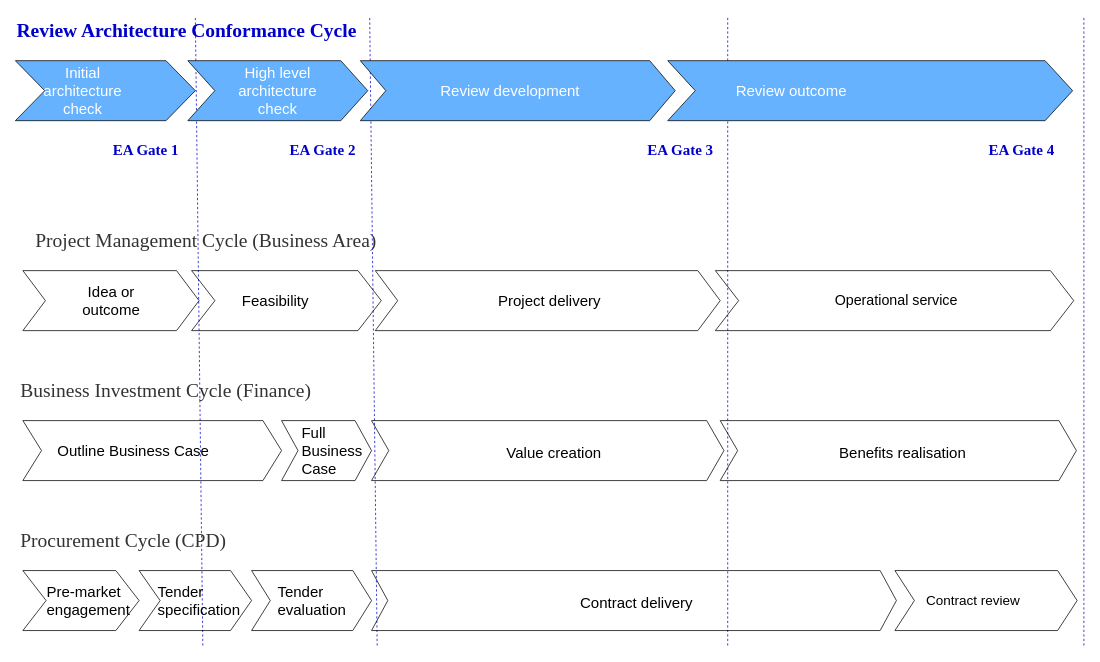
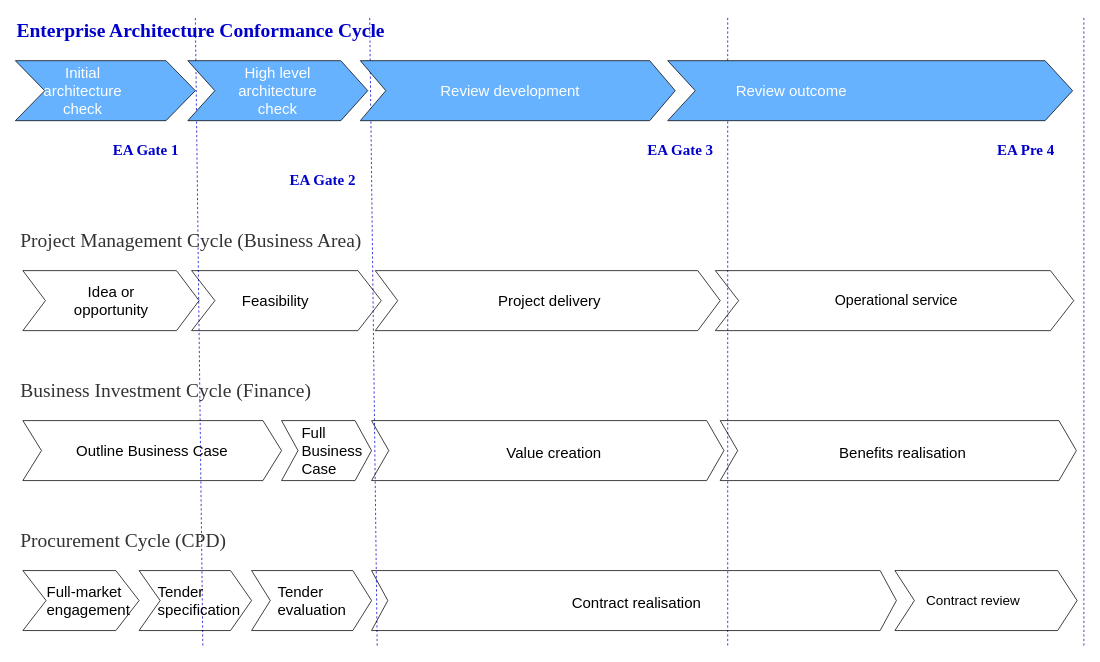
(204, 30) -> (226, 30)
(1035, 146) -> (1037, 146)
(287, 150) -> (287, 180)
(375, 240) -> (360, 240)
(111, 300) -> (111, 300)
(134, 450) -> (152, 450)
(82, 600) -> (82, 600)
(637, 603) -> (637, 603)
